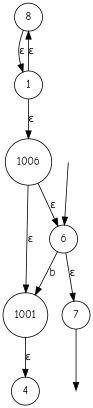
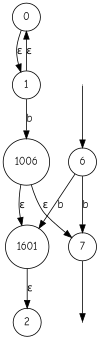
(29, 17) -> (26, 17)
(31, 119) -> (30, 119)
(46, 201) -> (44, 212)
(73, 273) -> (86, 205)
(25, 315) -> (27, 247)
(25, 391) -> (27, 322)
